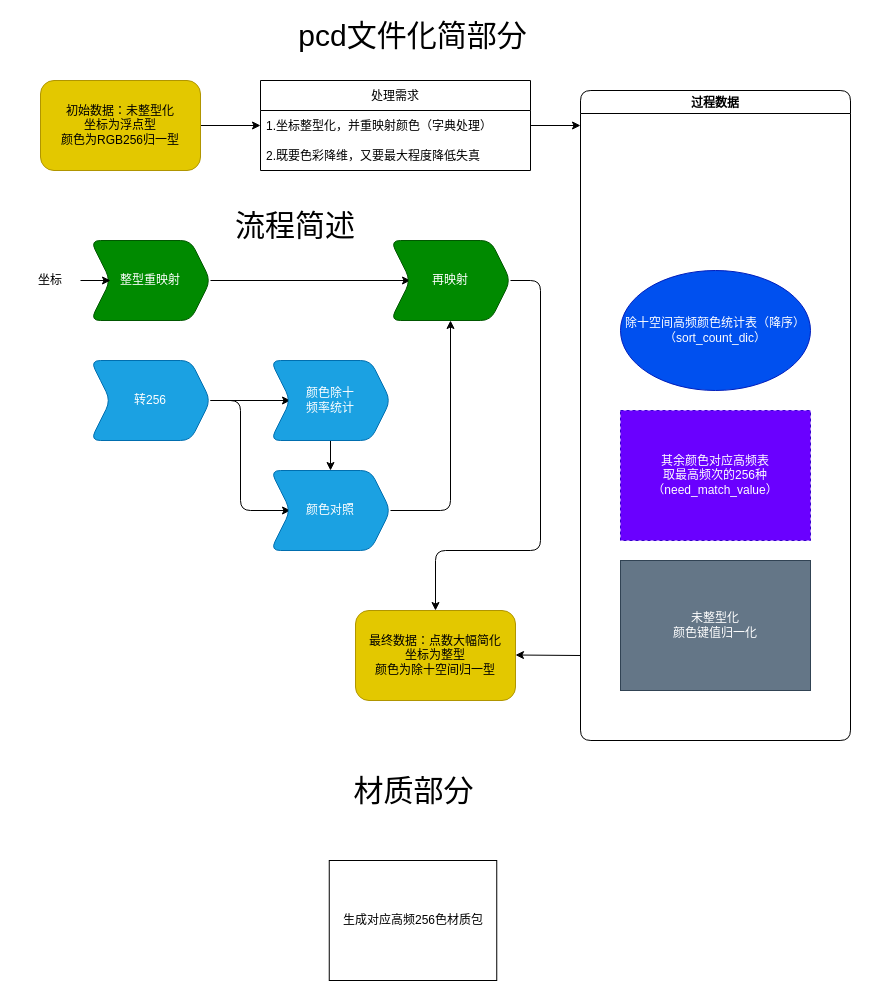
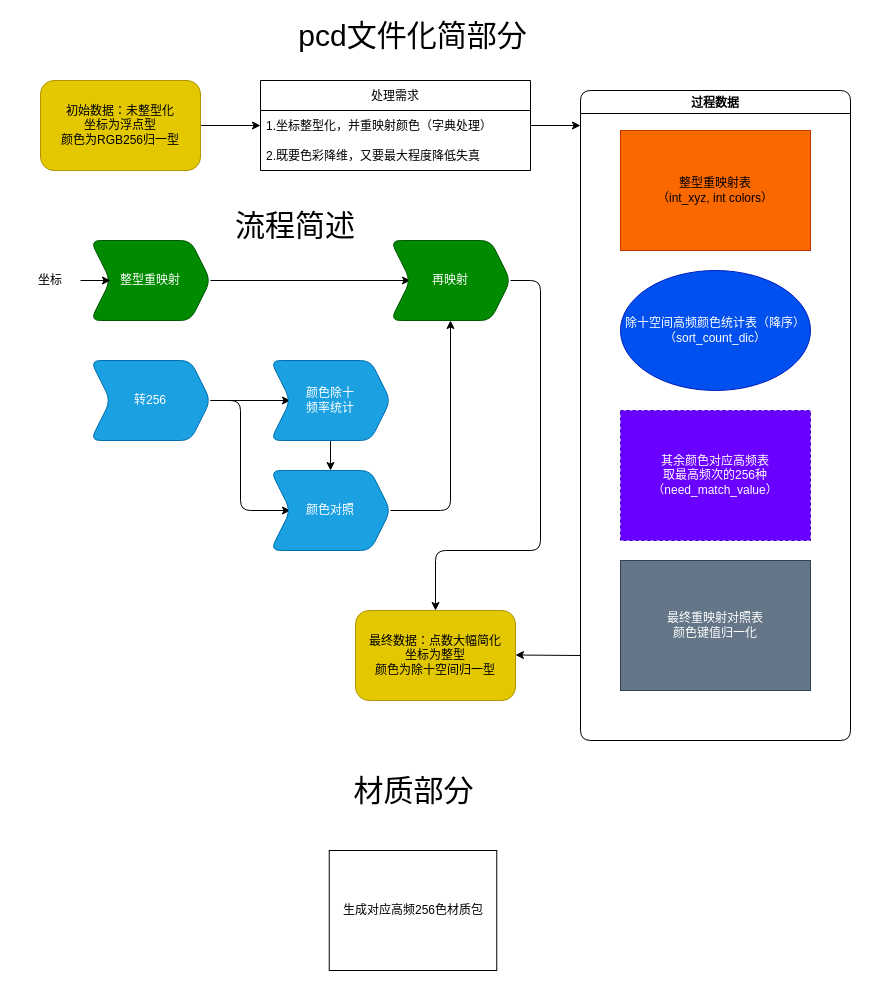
none -> (716, 191)
(716, 626) -> (716, 626)
(413, 921) -> (413, 911)
